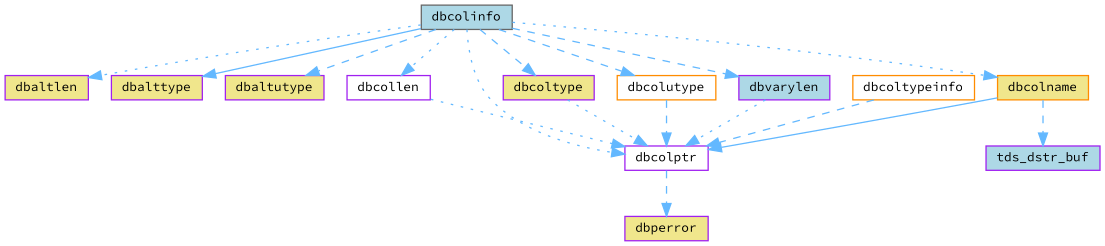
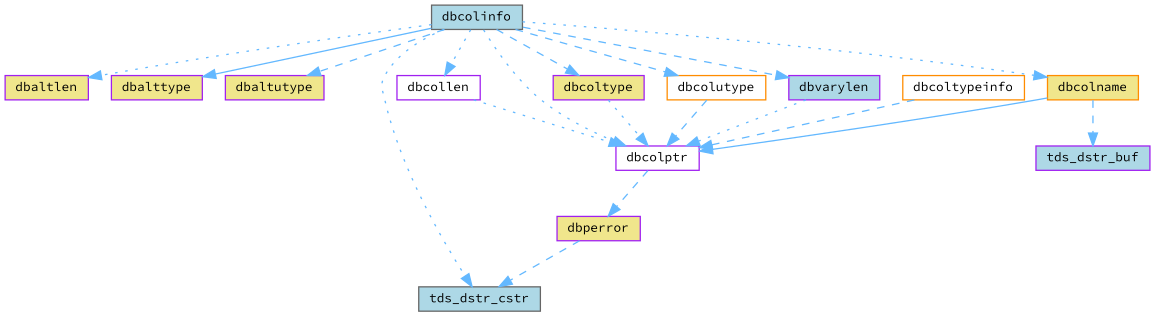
none -> (480, 299)
